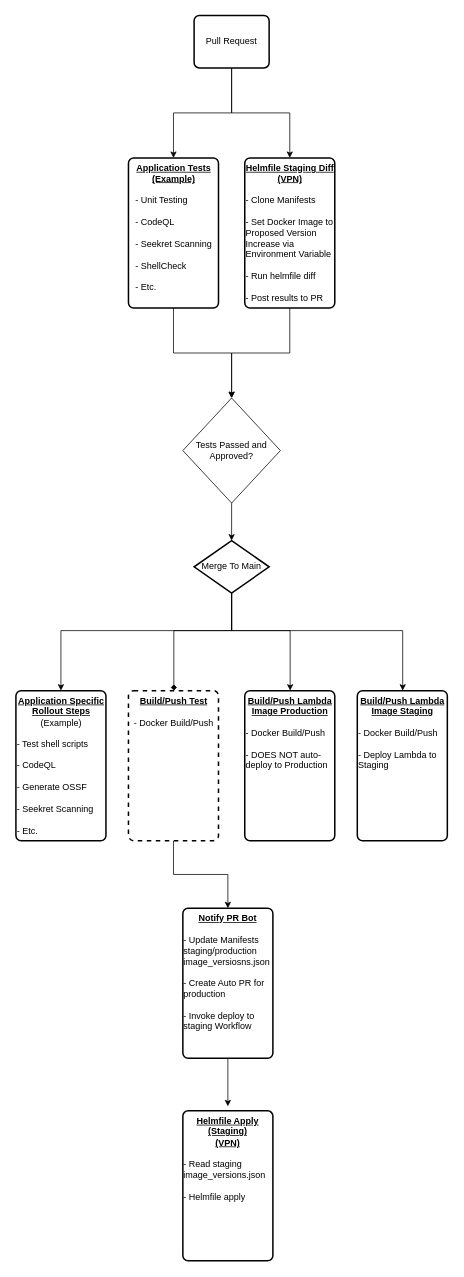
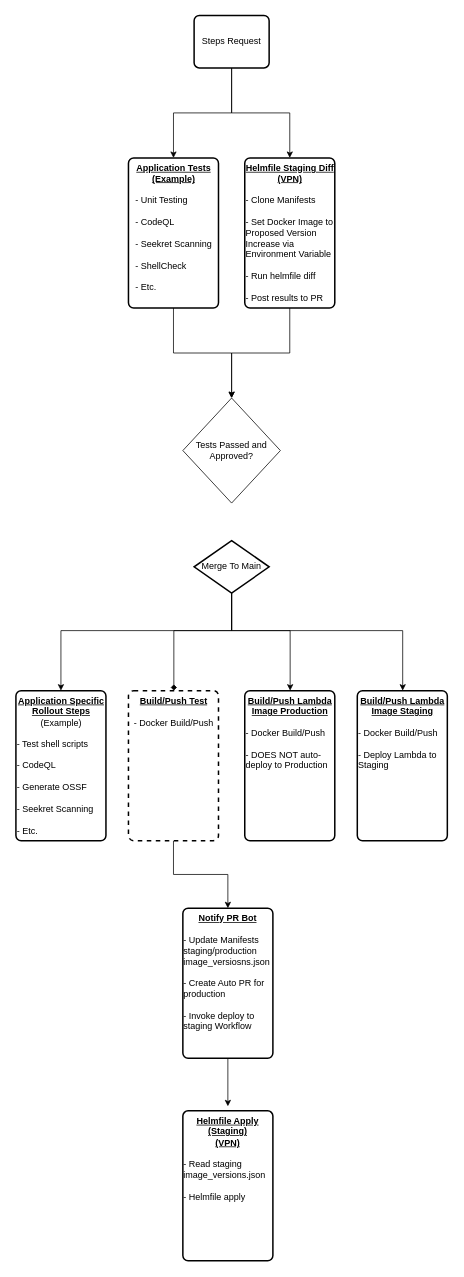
(231, 42) -> (231, 42)
(231, 519) -> none
